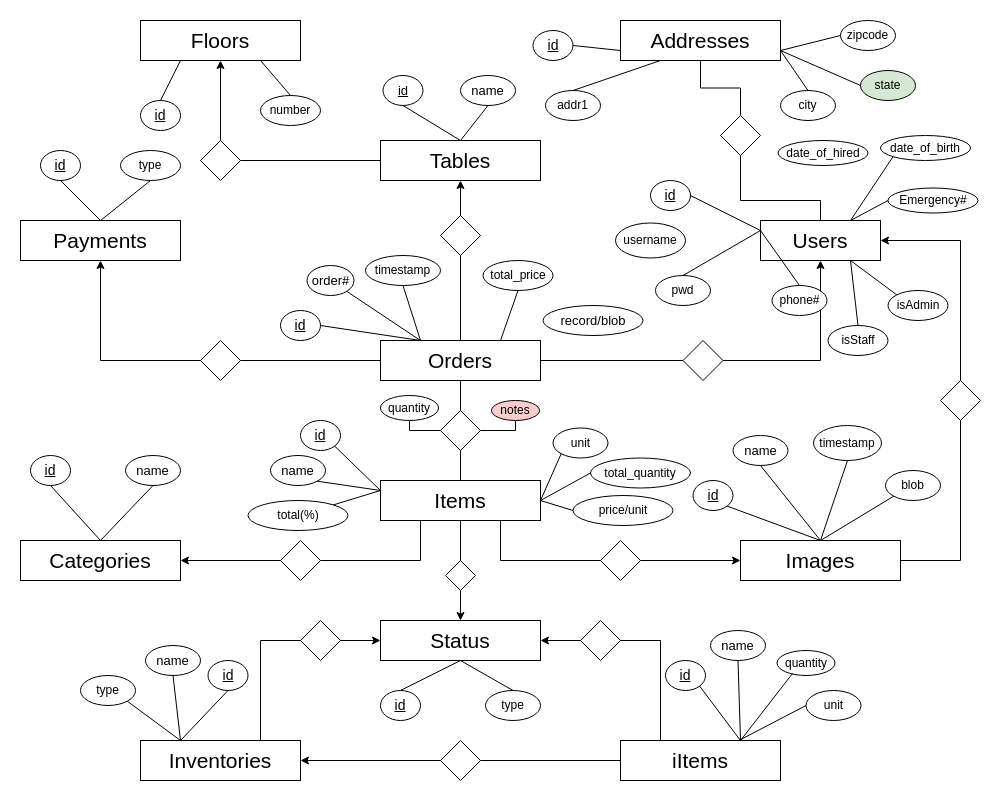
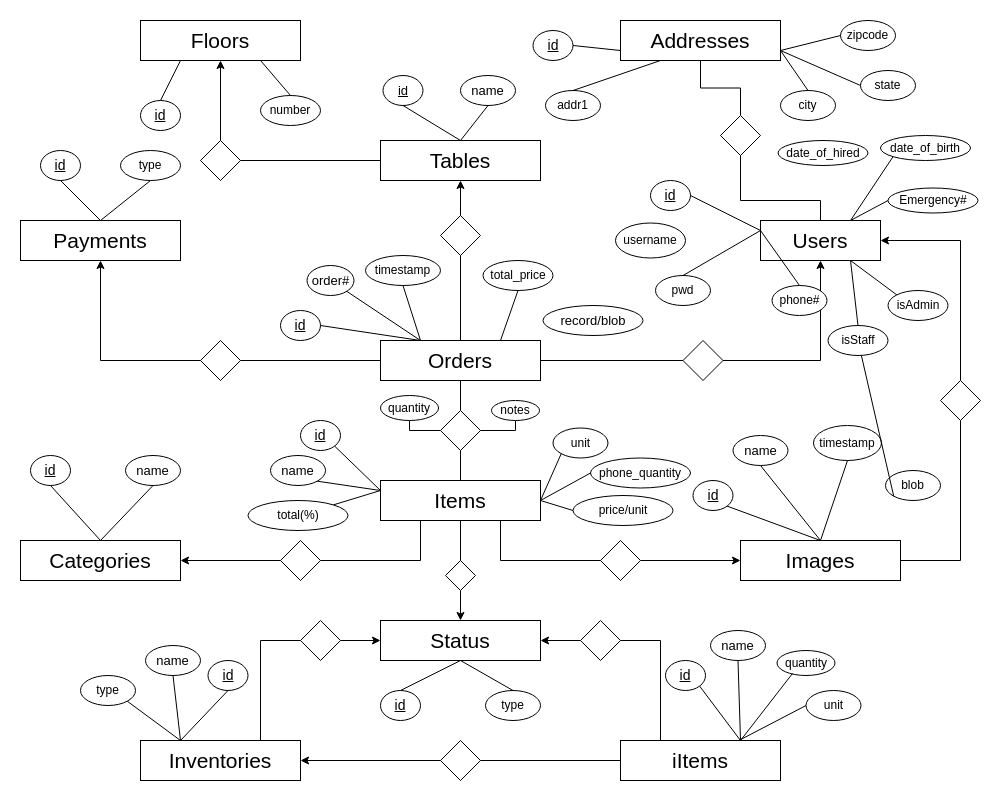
(888, 86) -> (888, 86)
(516, 411) -> (516, 411)
(641, 474) -> (641, 474)
(858, 518) -> (878, 426)
